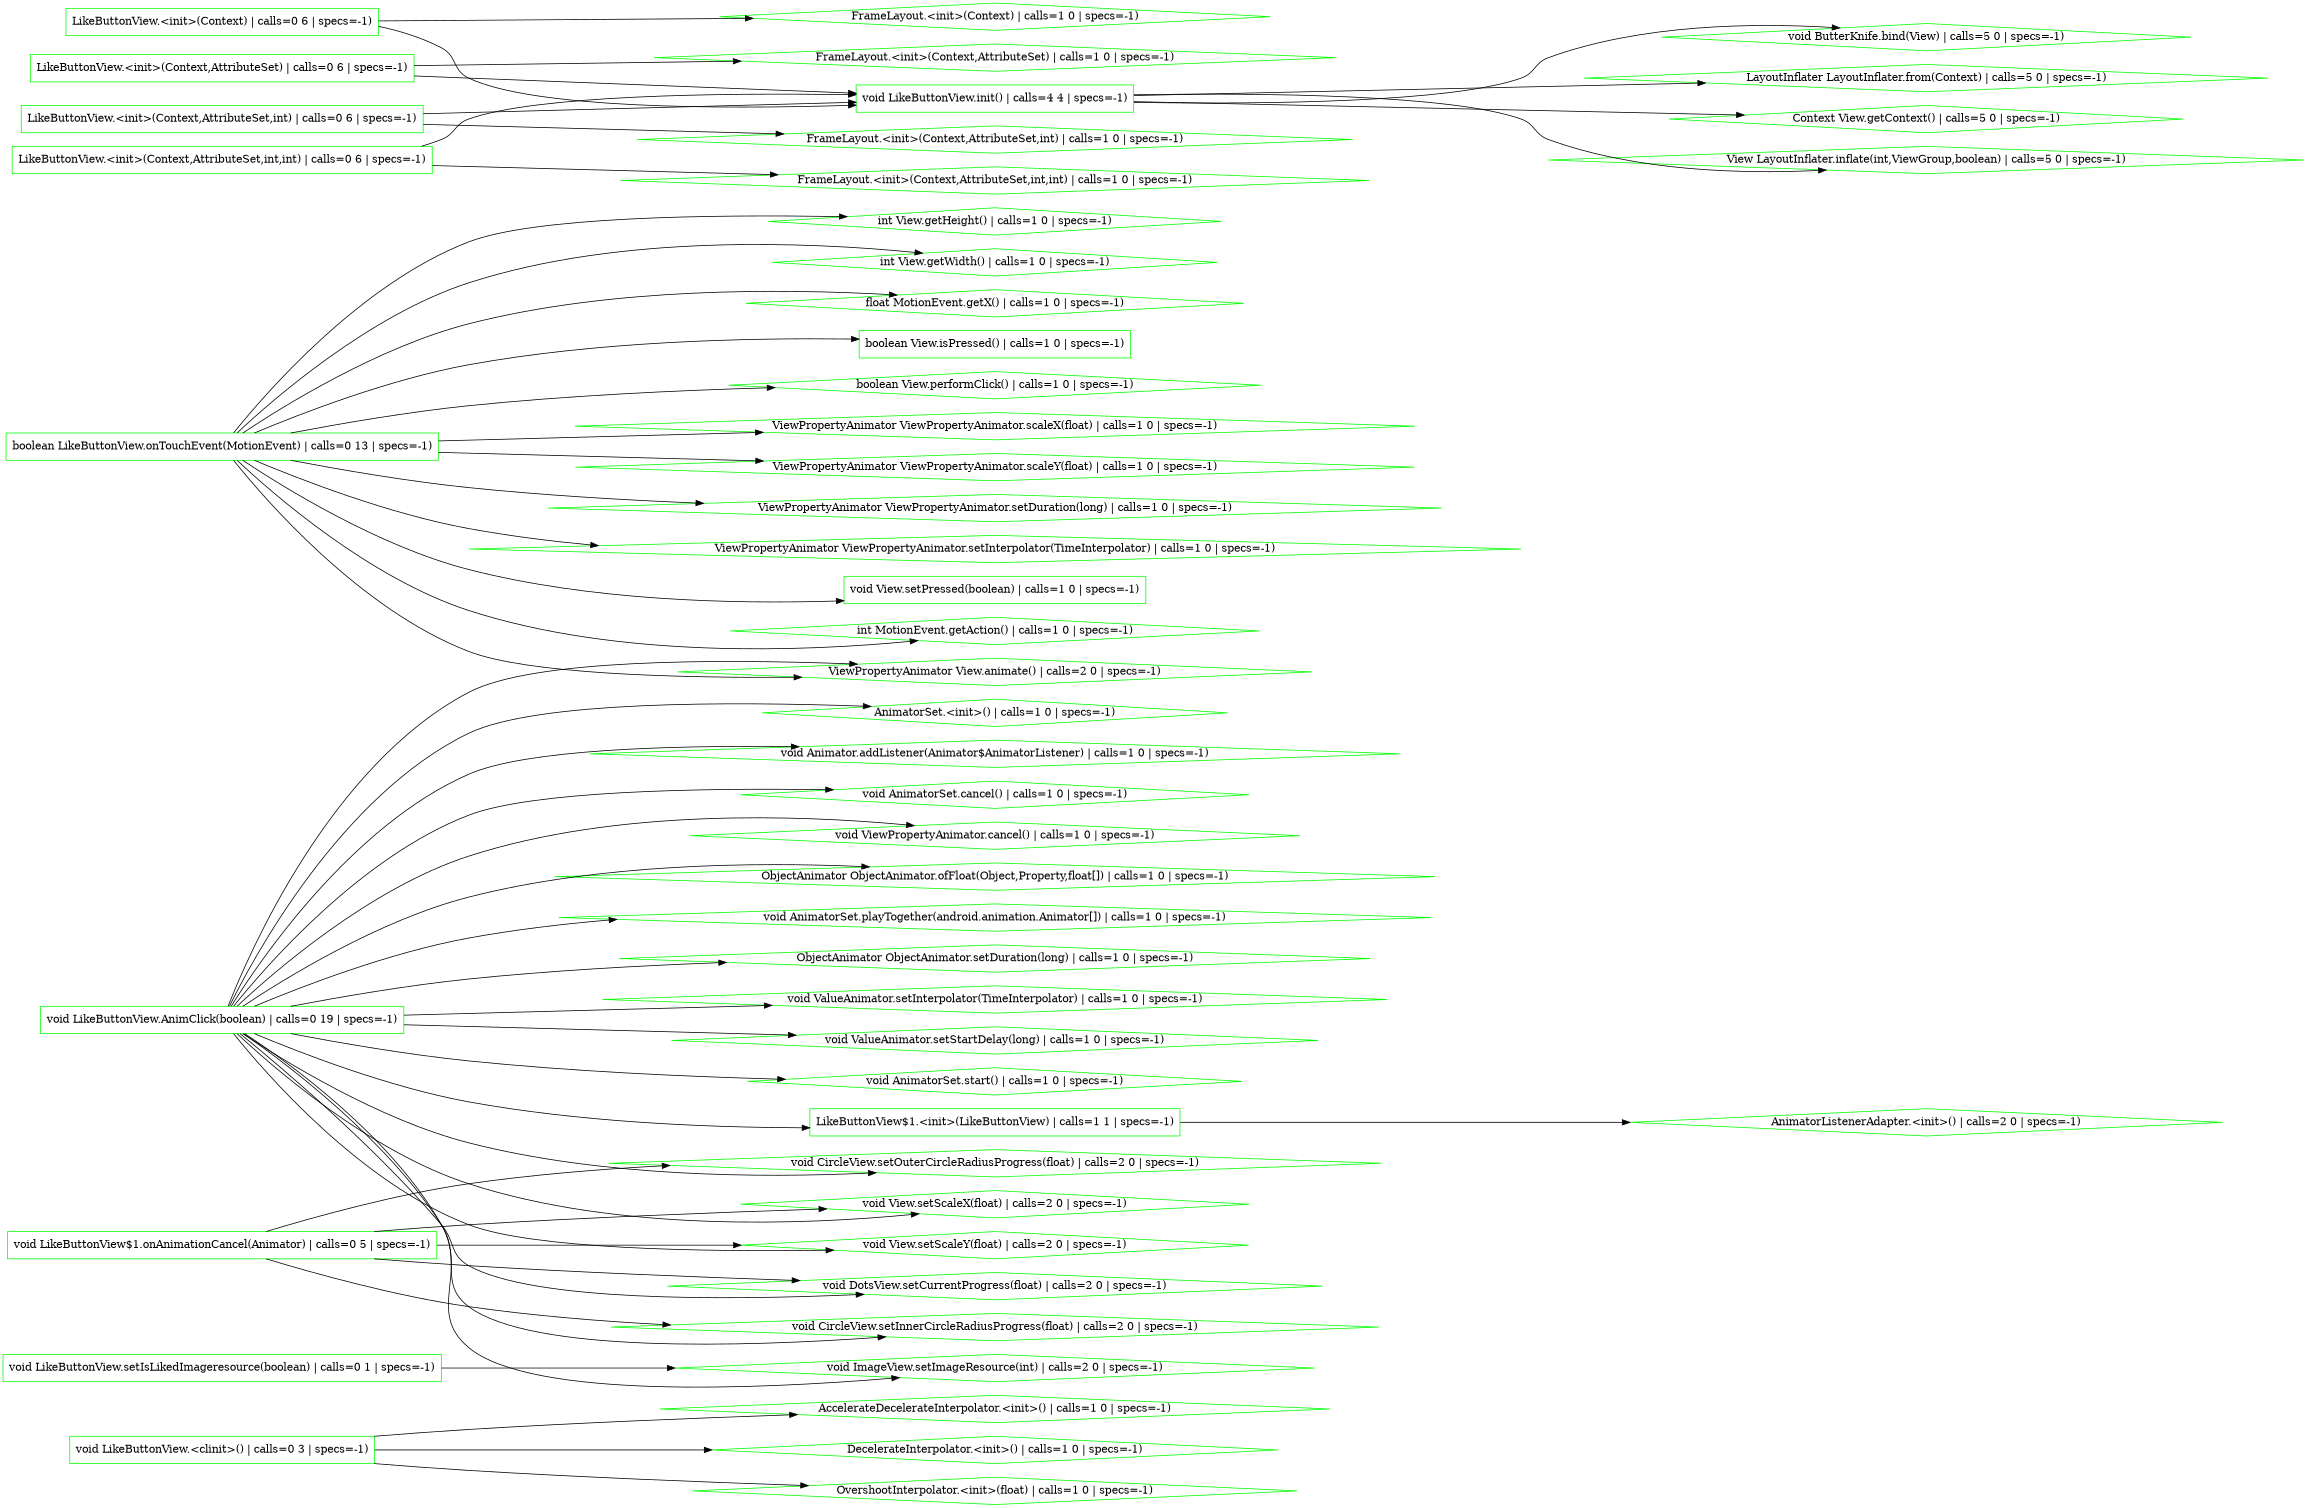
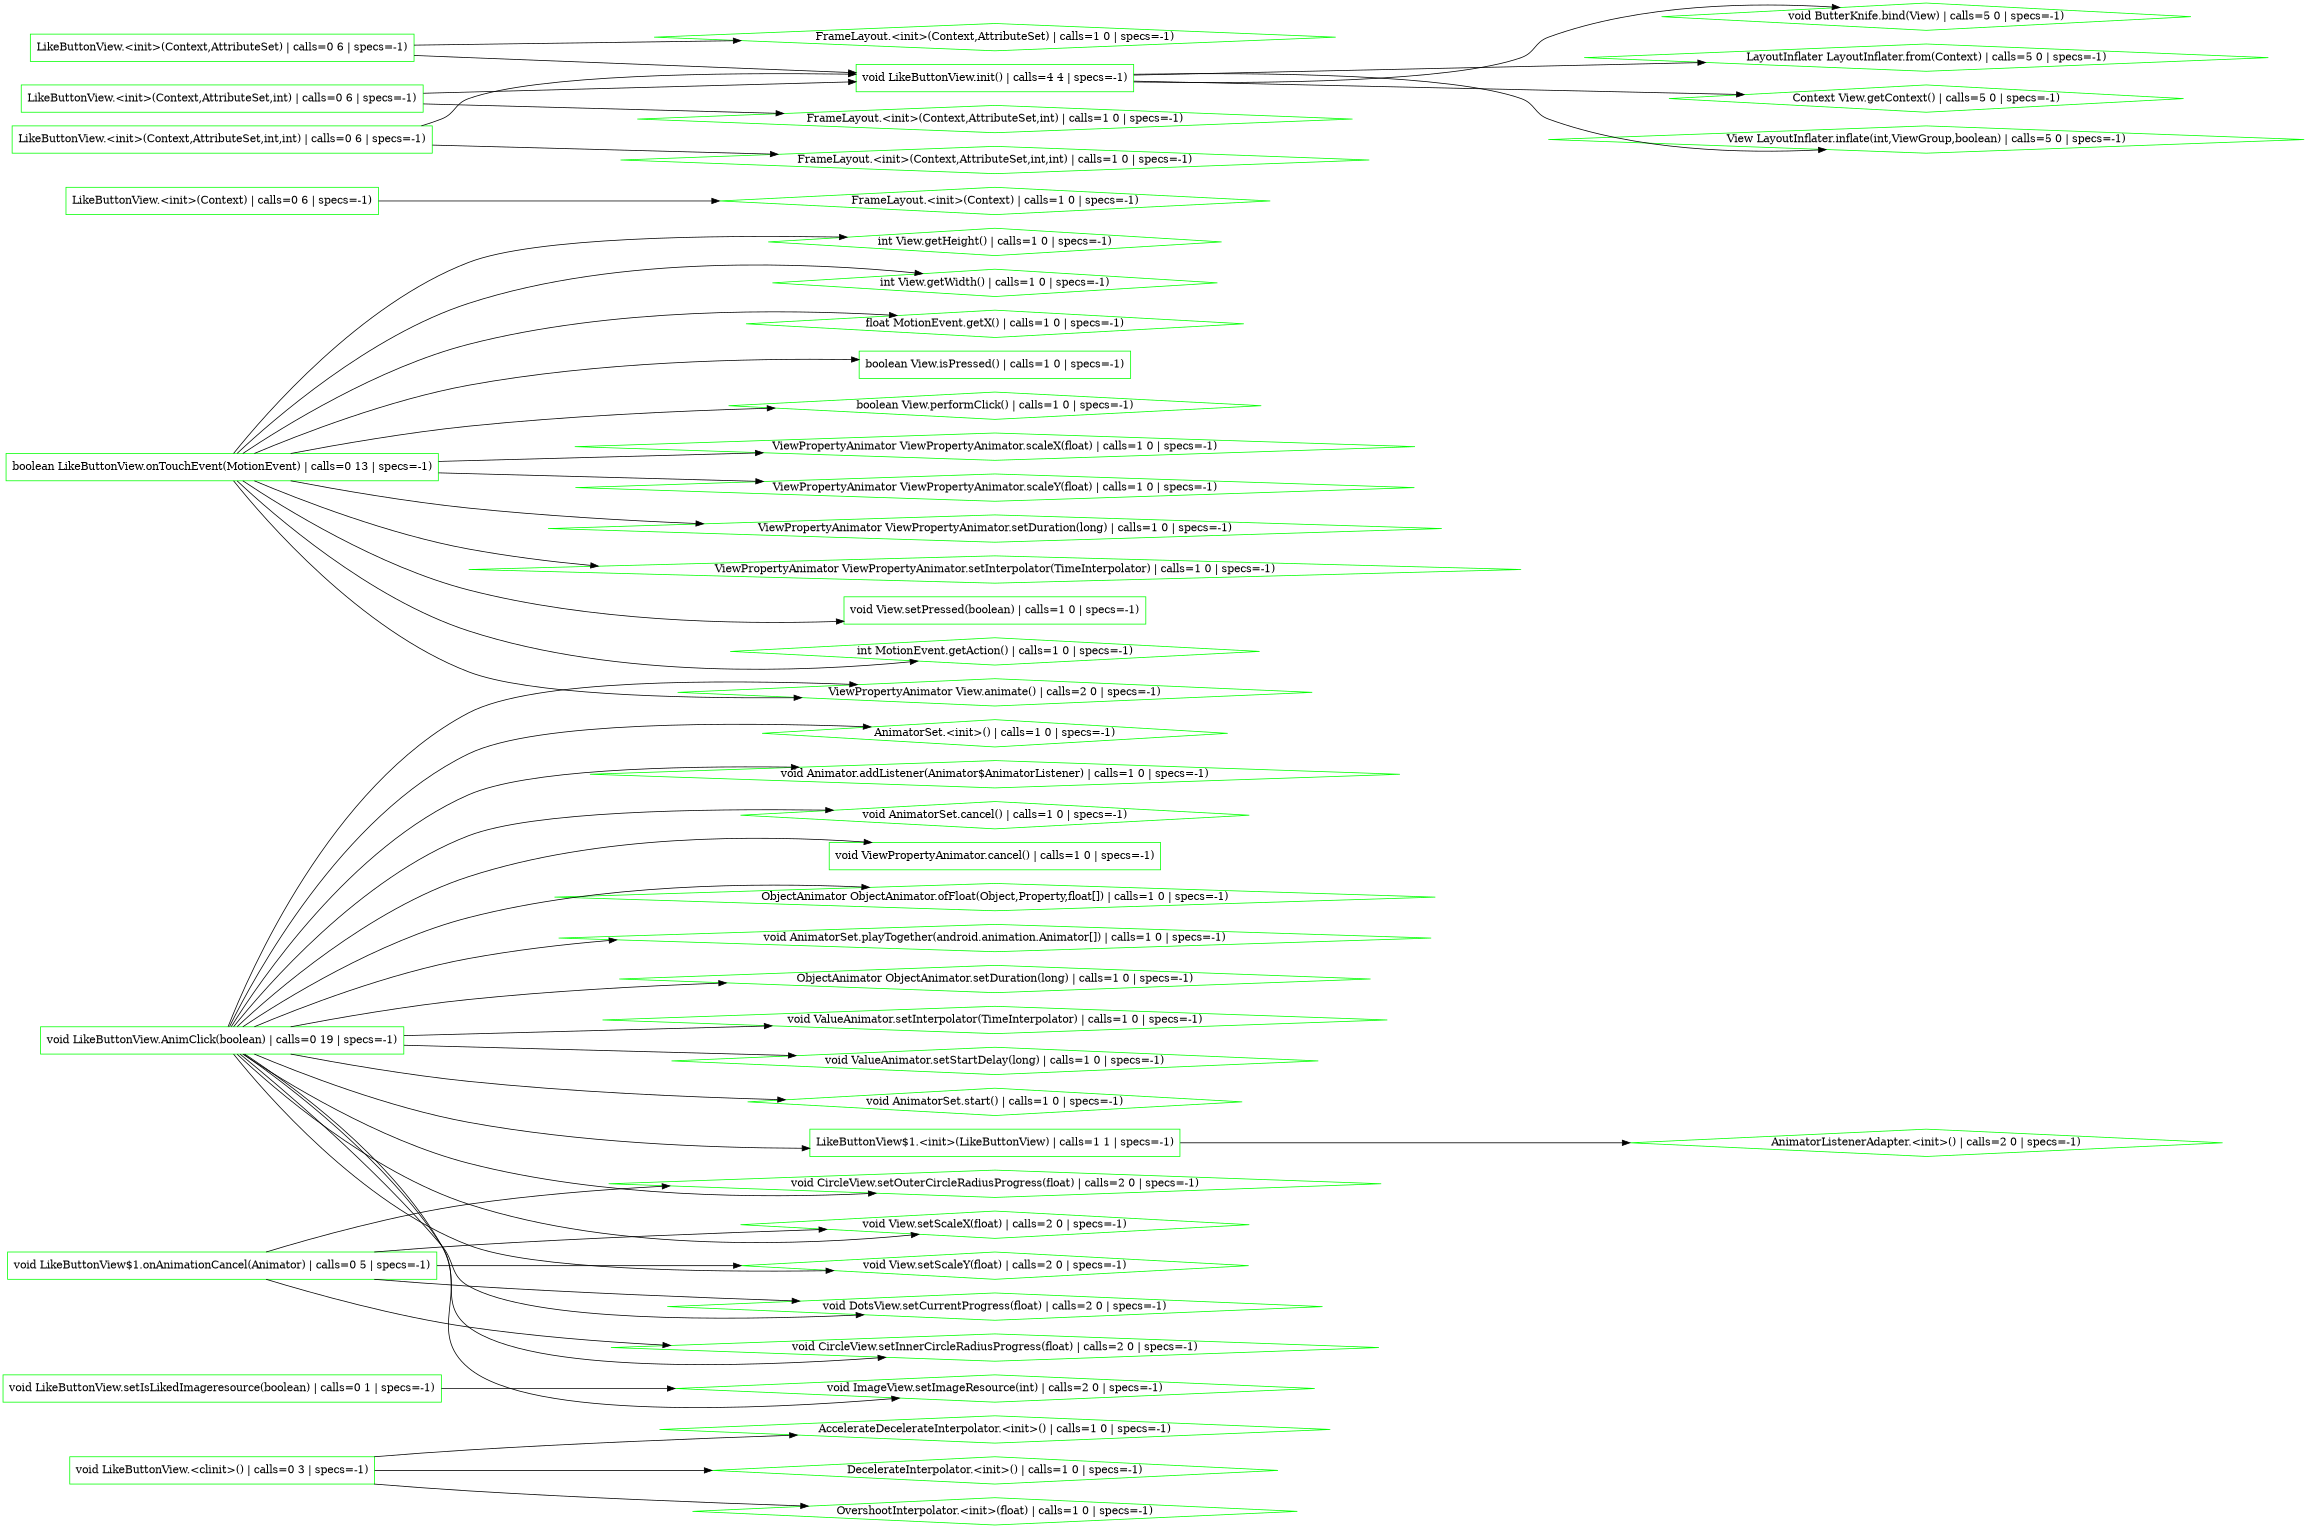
(615, 103) -> none
(995, 836) -> (995, 856)
